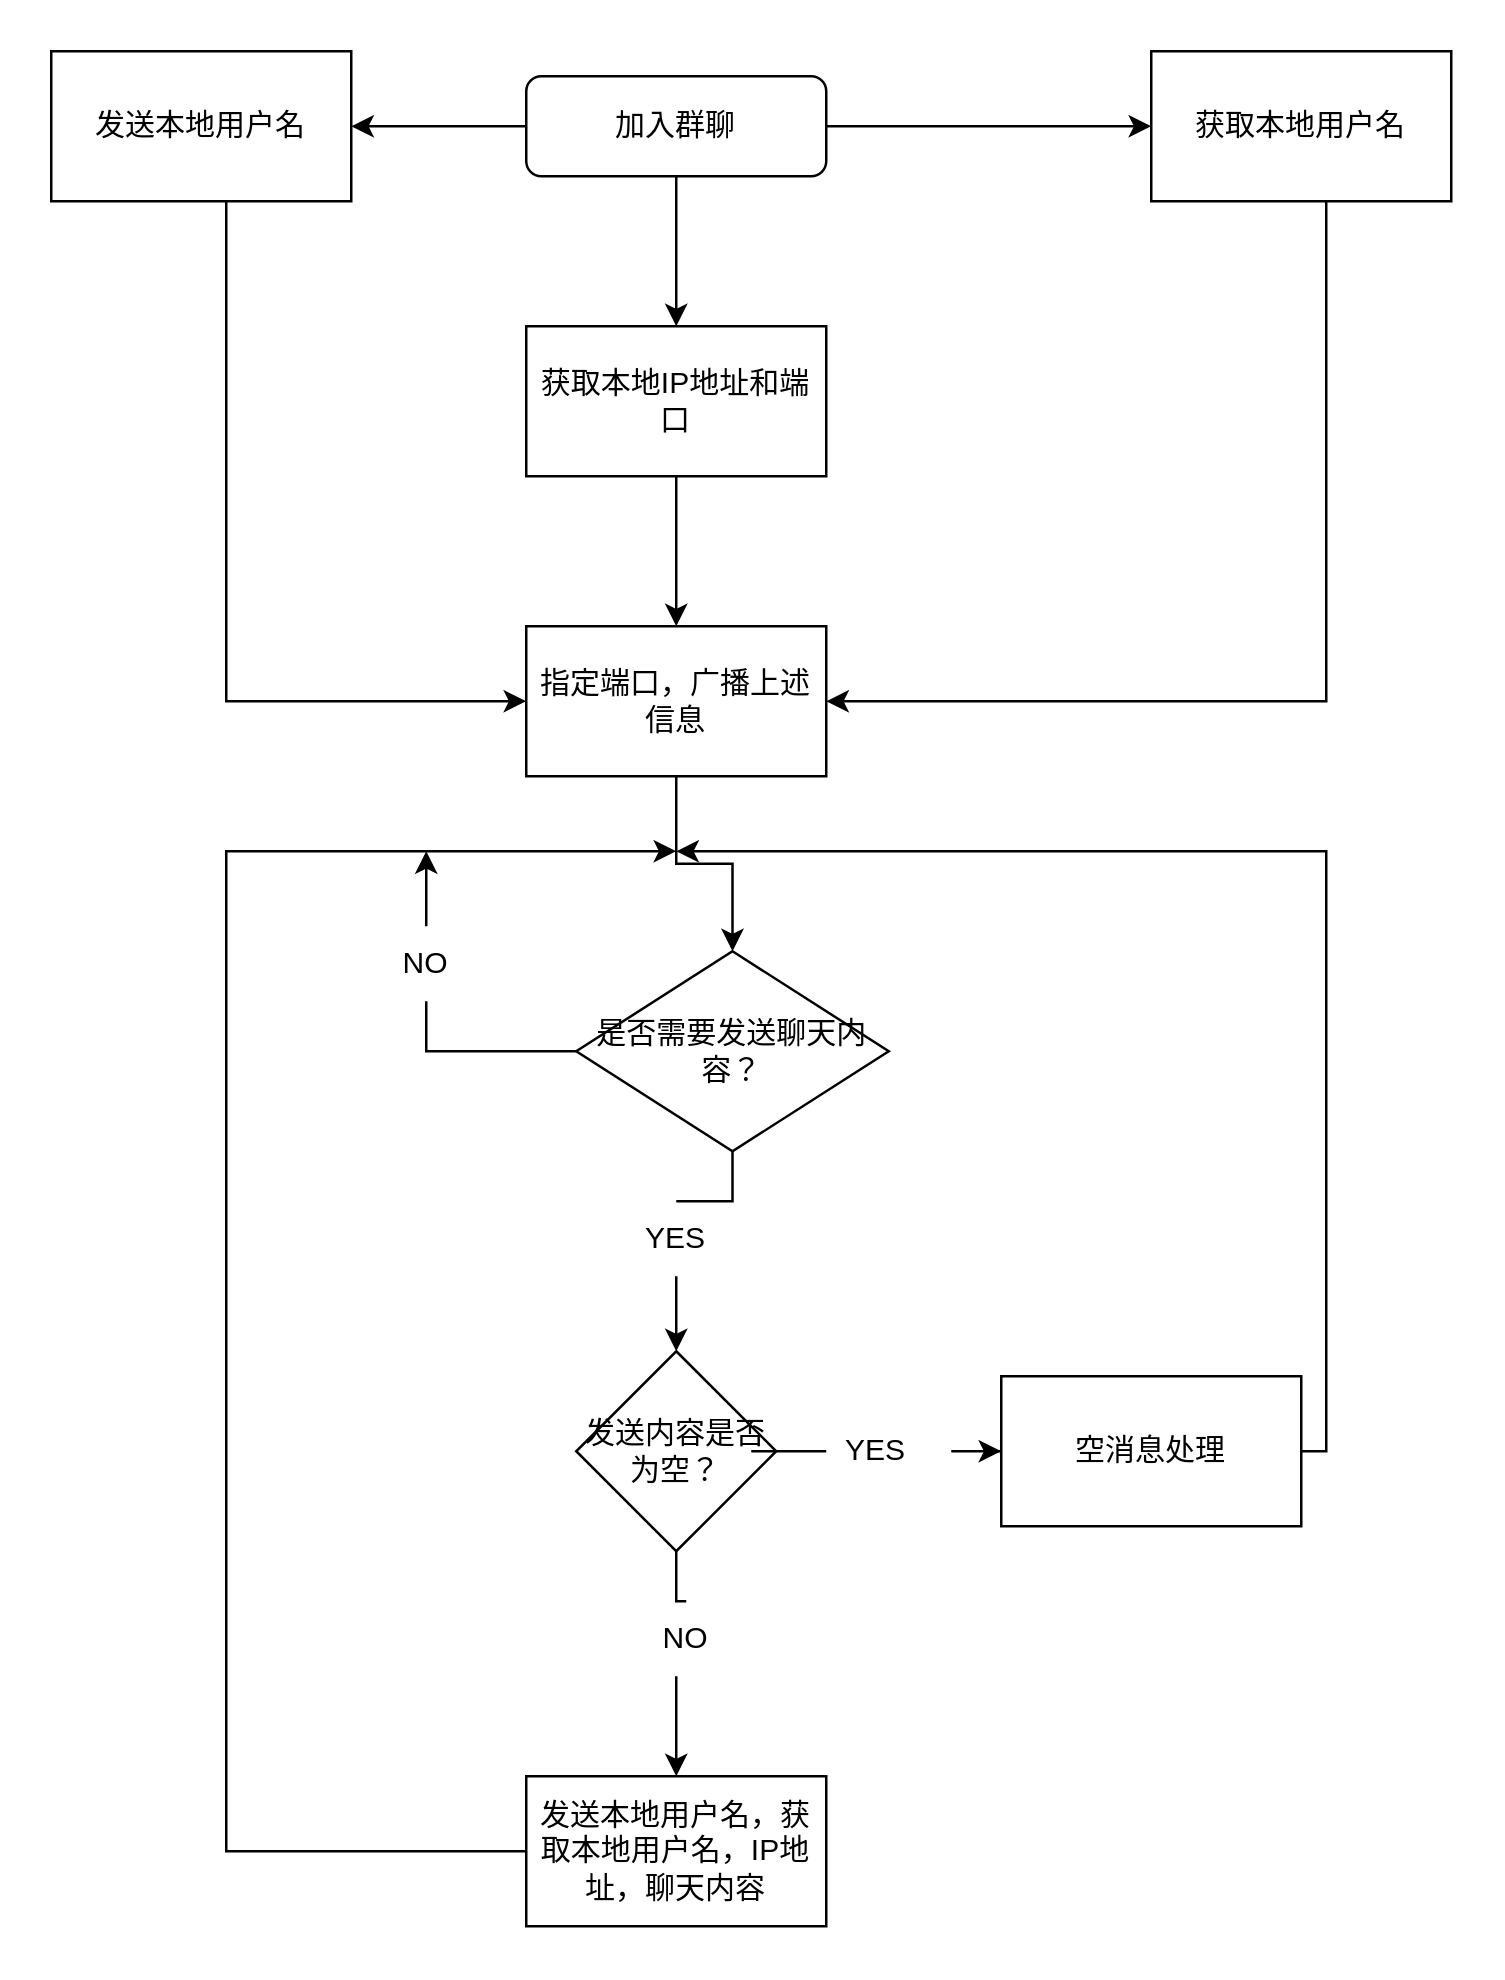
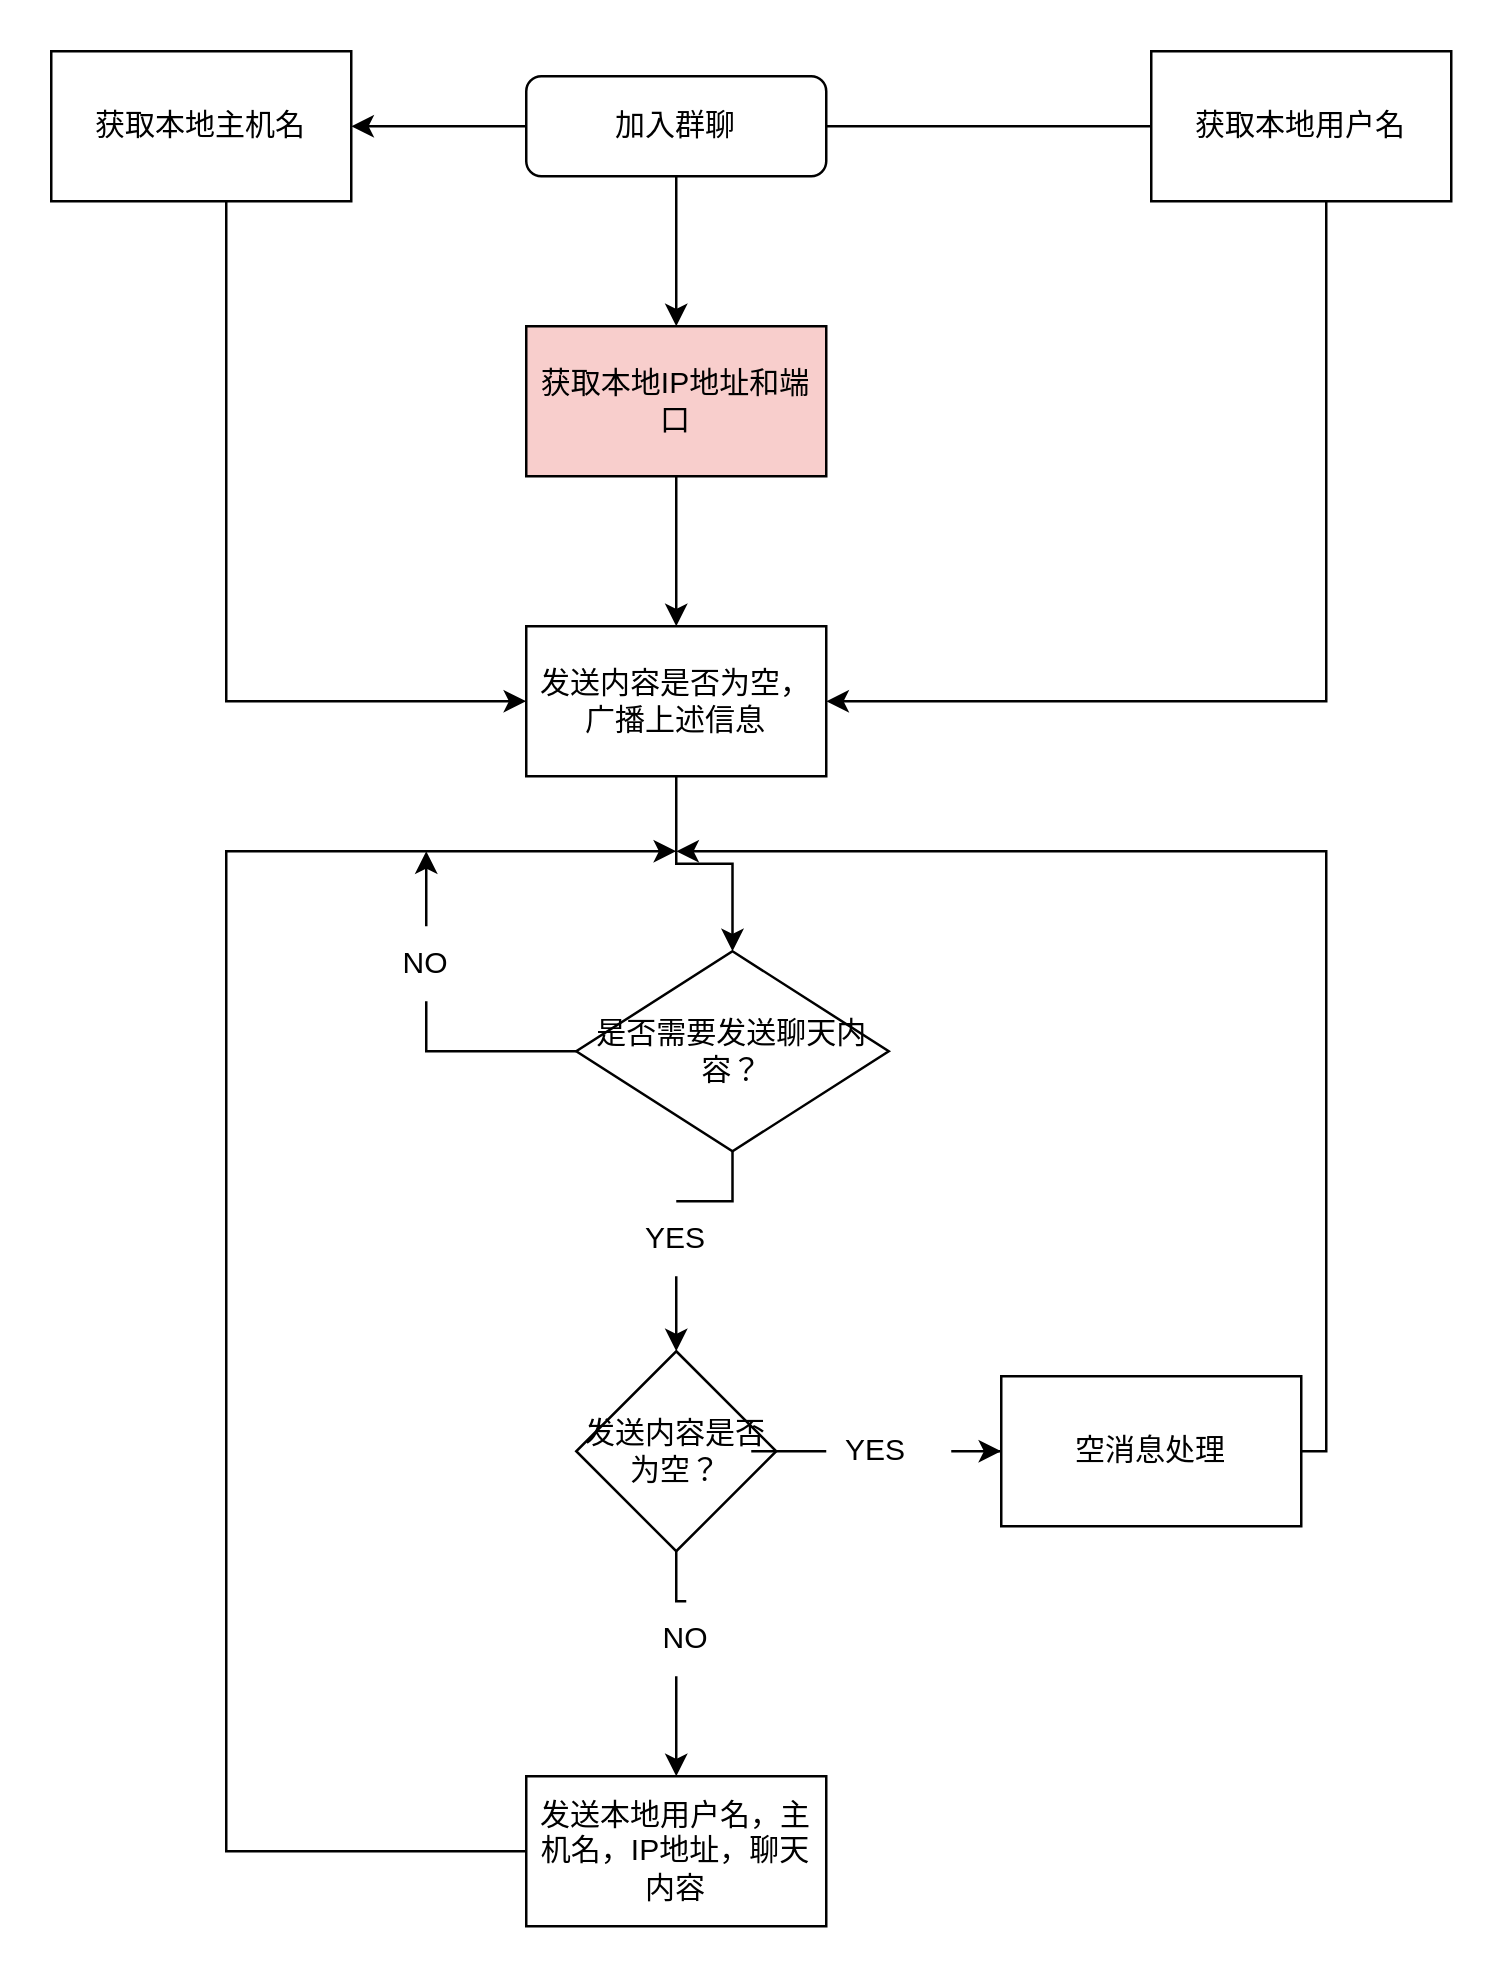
(201, 126) -> (201, 126)
(1133, 126) -> (1140, 126)
(676, 401) -> (676, 401)
(676, 701) -> (676, 701)
(676, 1851) -> (676, 1851)
